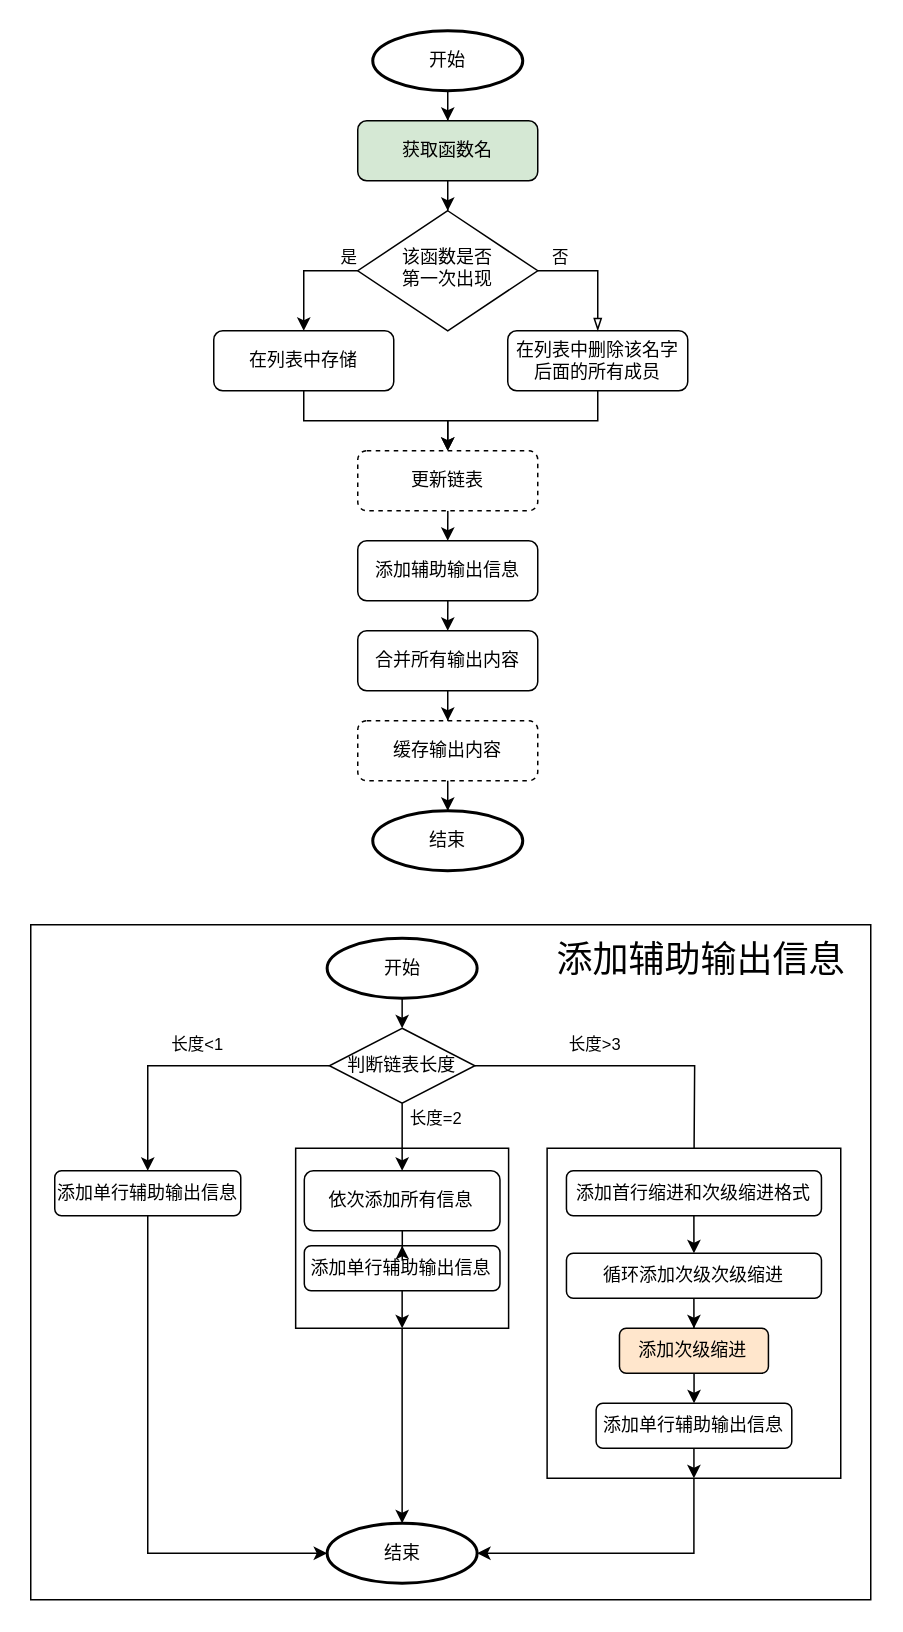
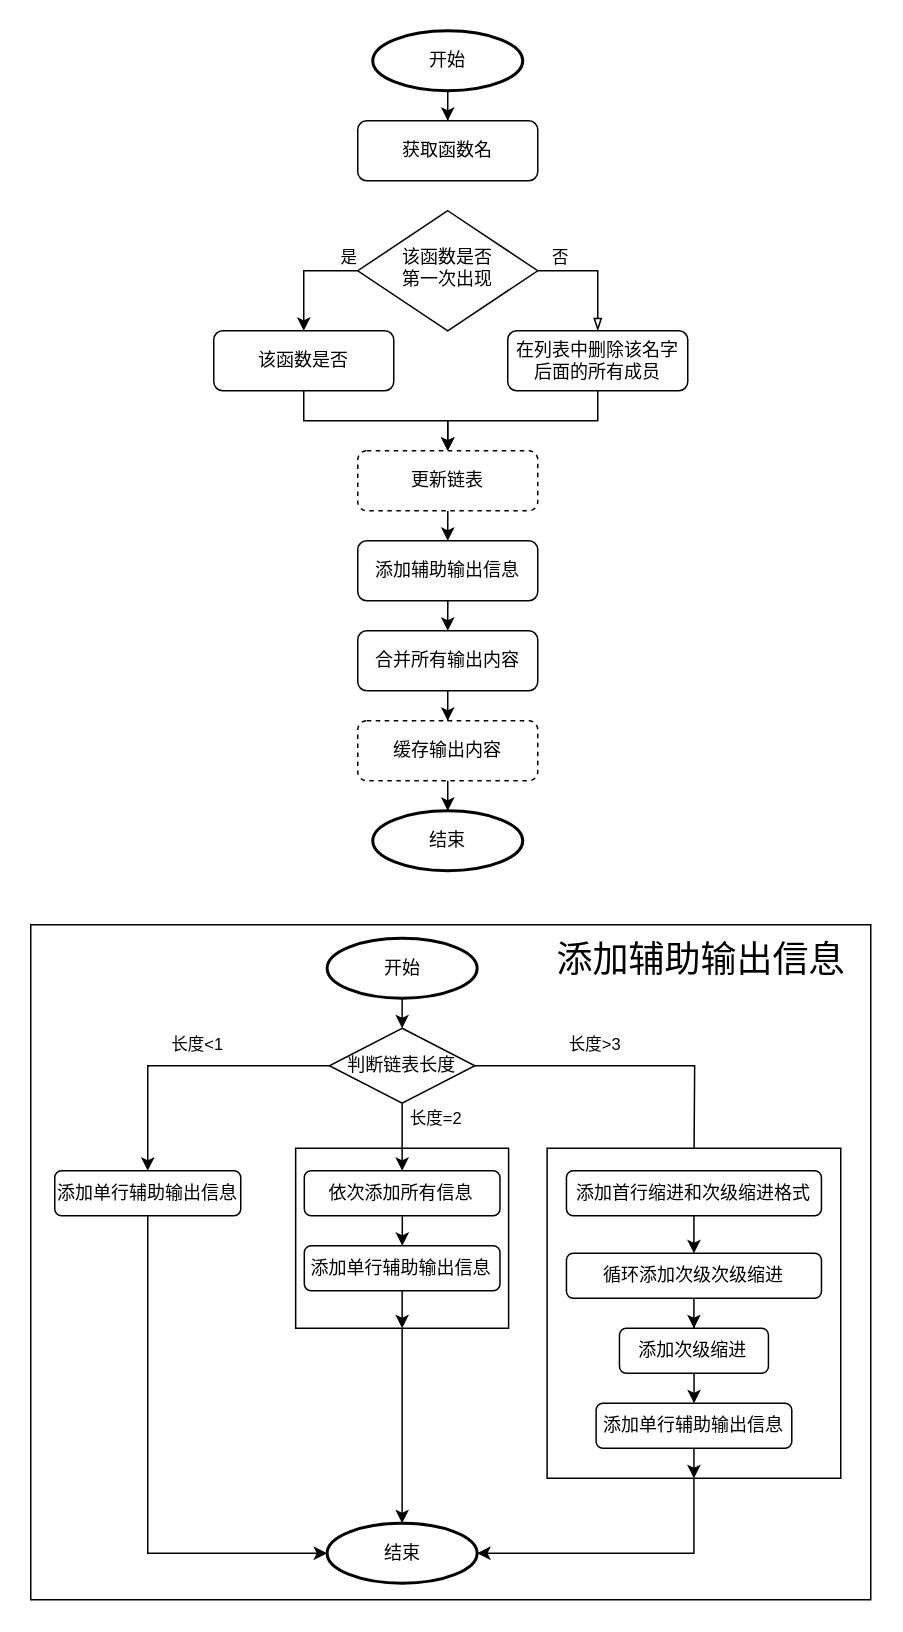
(448, 151) -> (448, 151)
(448, 201) -> none
(304, 361) -> (304, 361)
(402, 1201) -> (402, 1193)
(694, 1351) -> (694, 1351)
